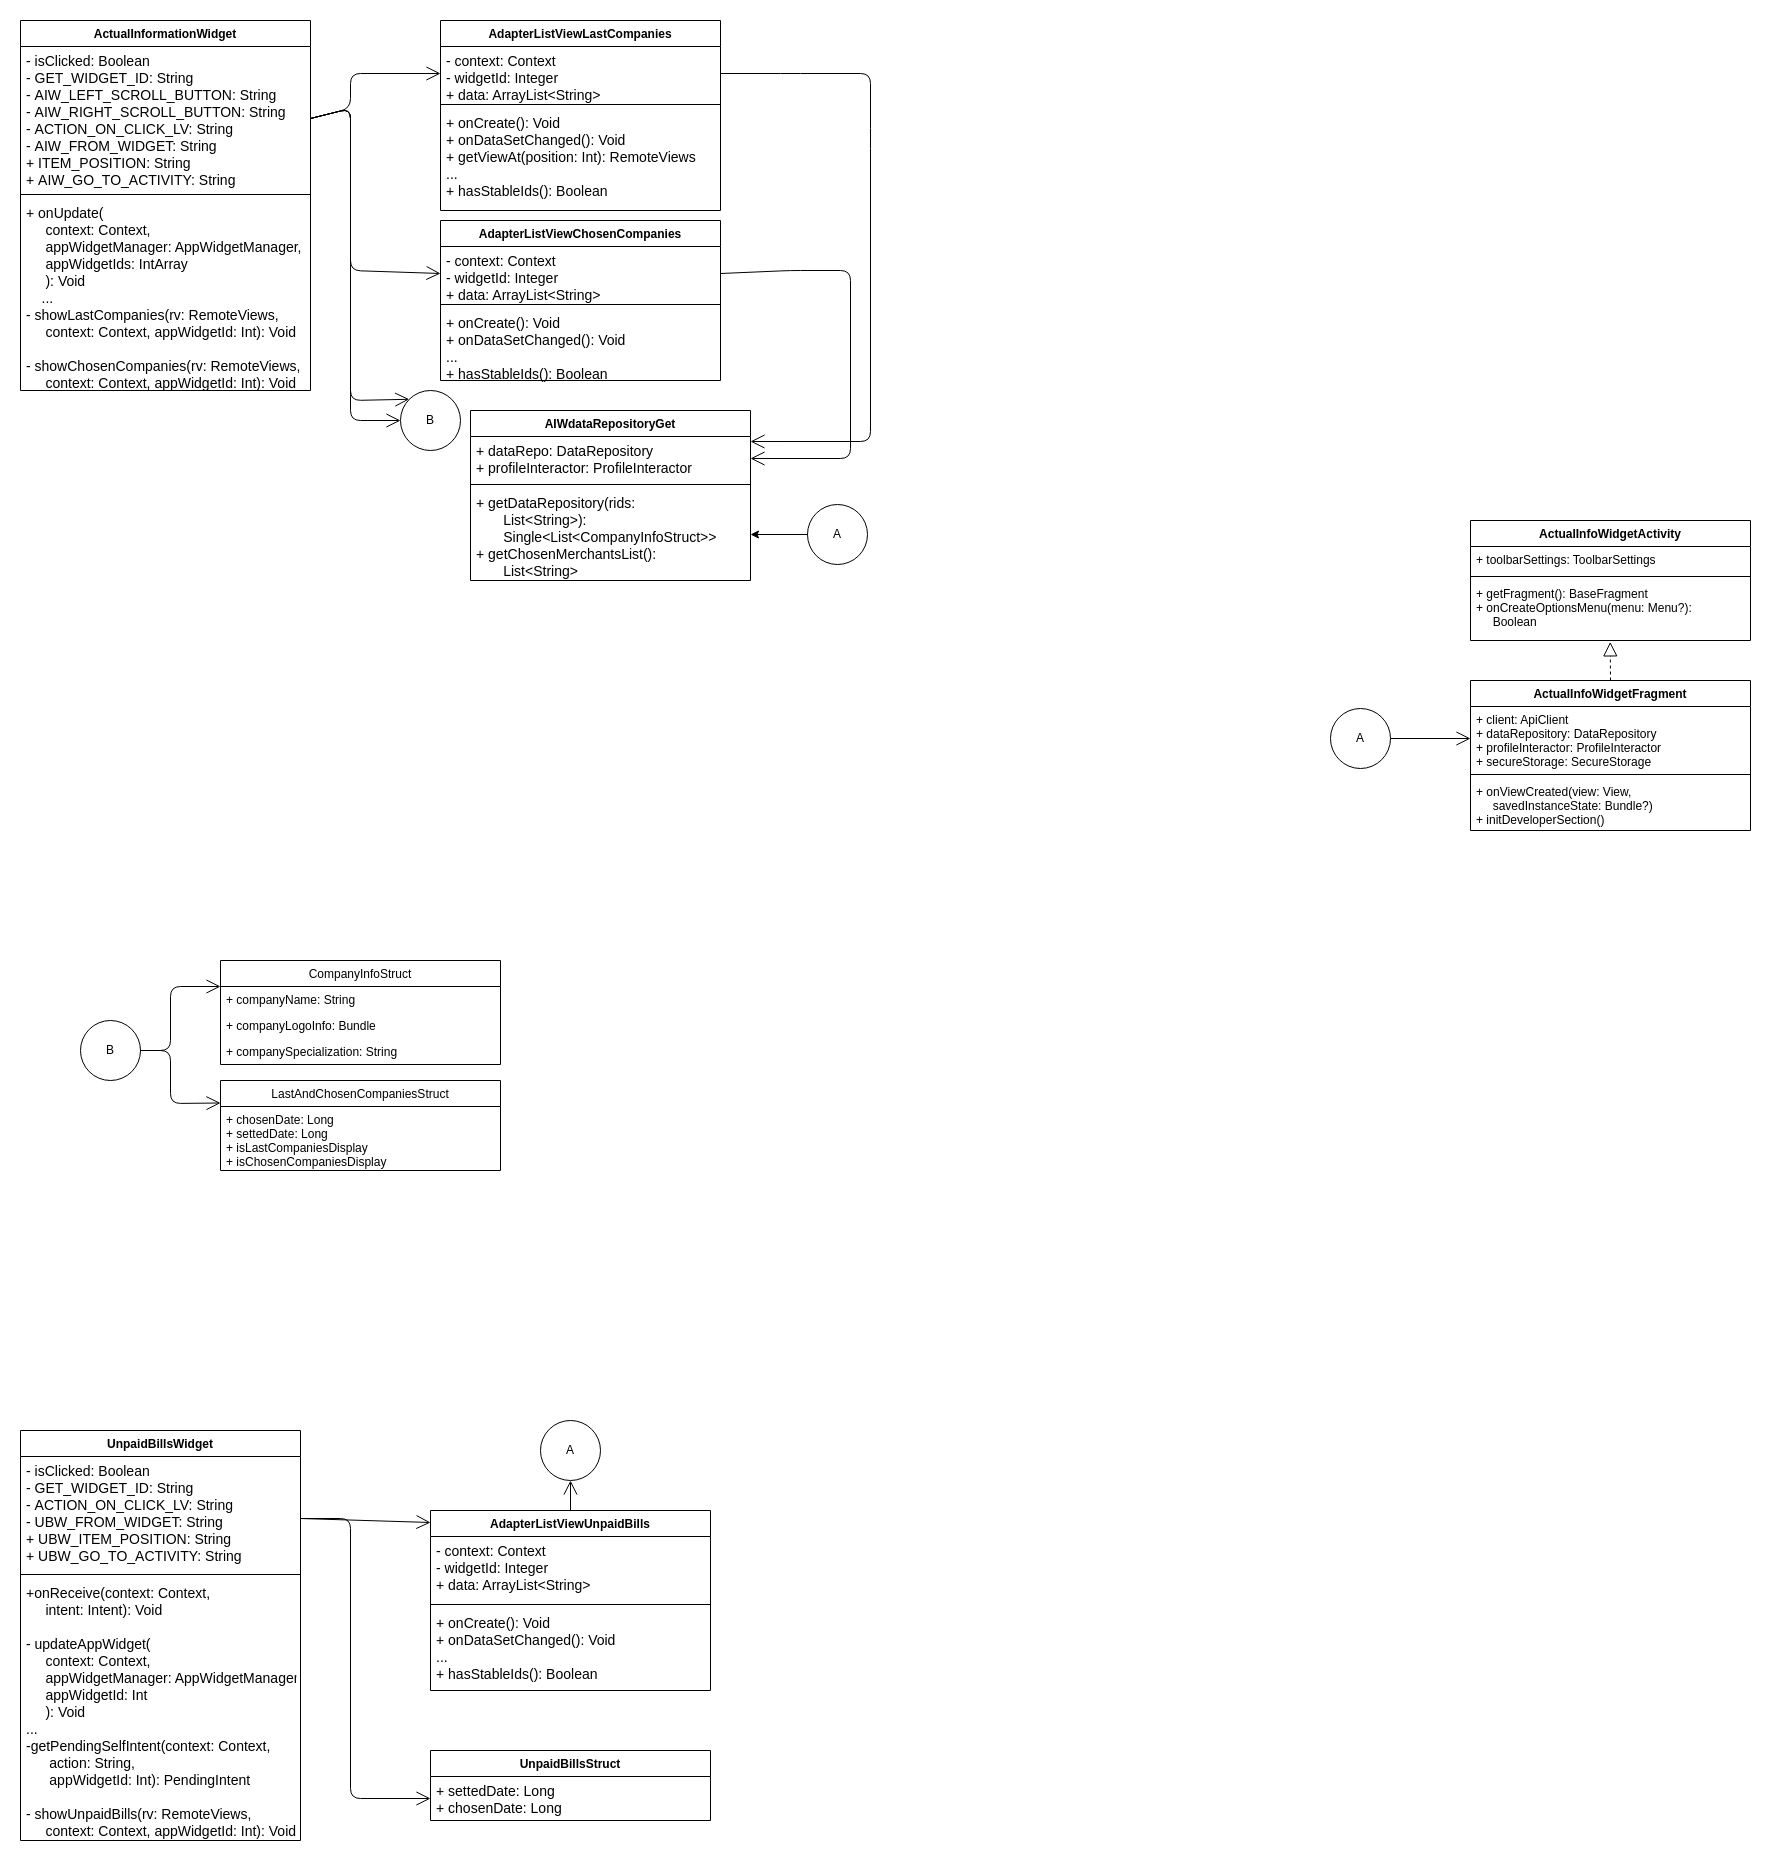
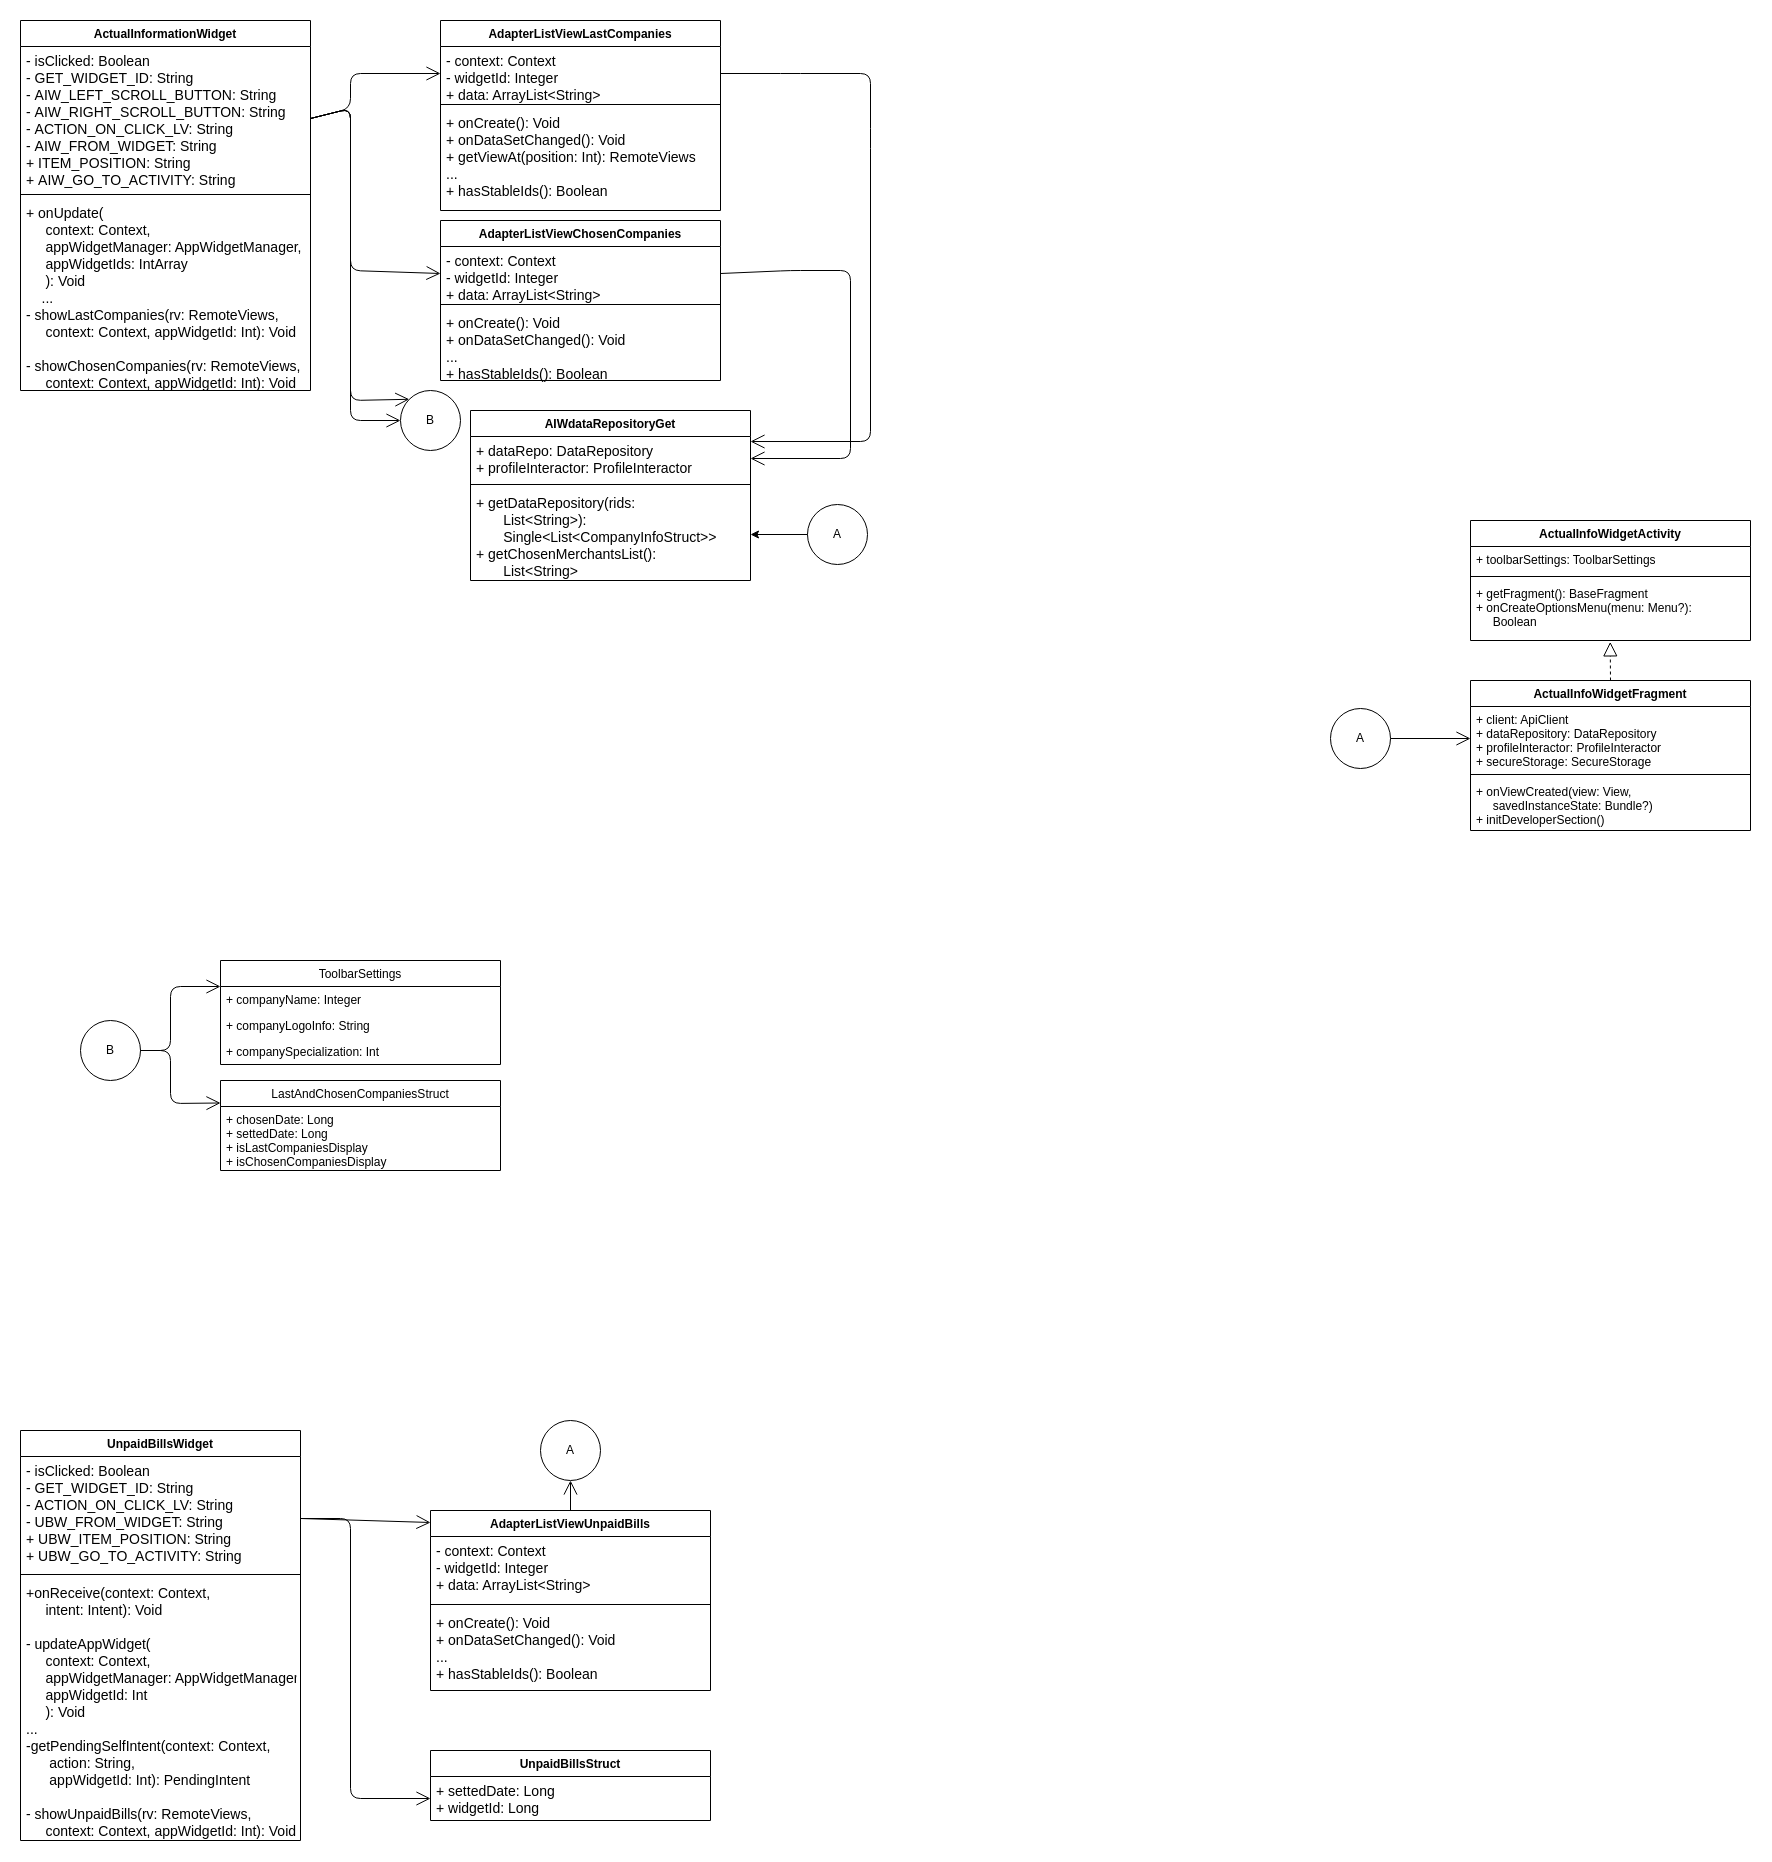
(360, 974) -> (360, 974)
(292, 1000) -> (297, 1000)
(304, 1026) -> (304, 1026)
(318, 1052) -> (309, 1052)
(501, 1791) -> (501, 1791)
